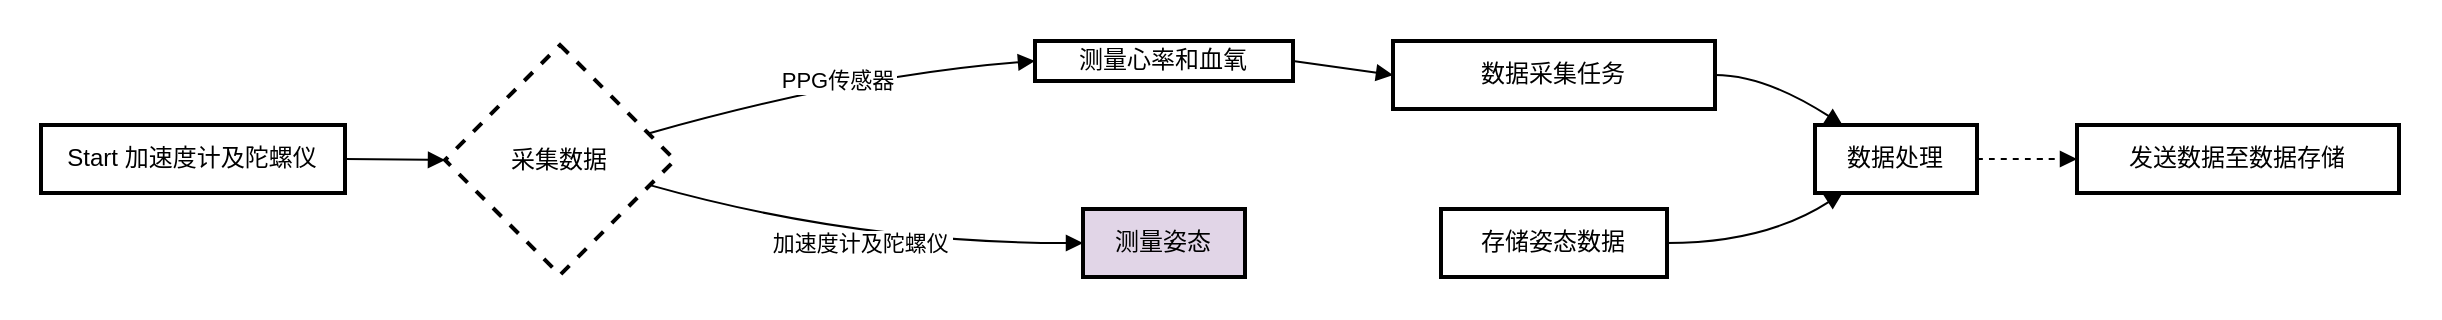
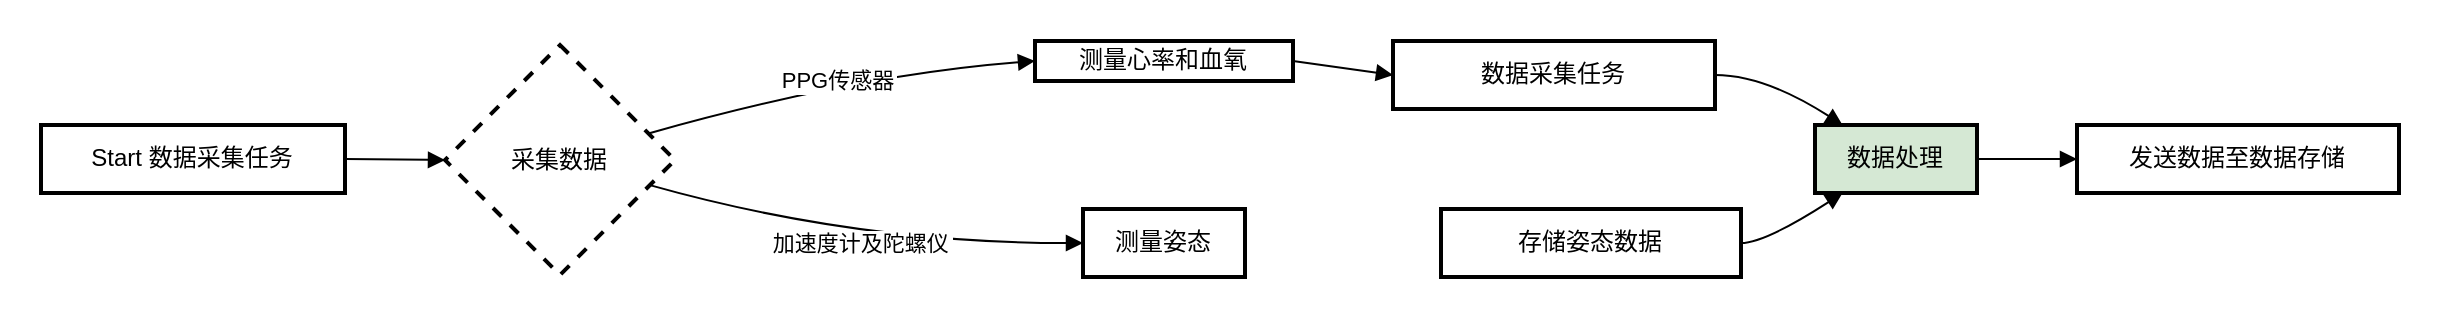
(193, 159) -> (193, 159)
(1896, 159) -> (1896, 159)
(2021, 159) -> (2021, 159)
(1164, 243) -> (1164, 243)
(1554, 243) -> (1591, 243)
